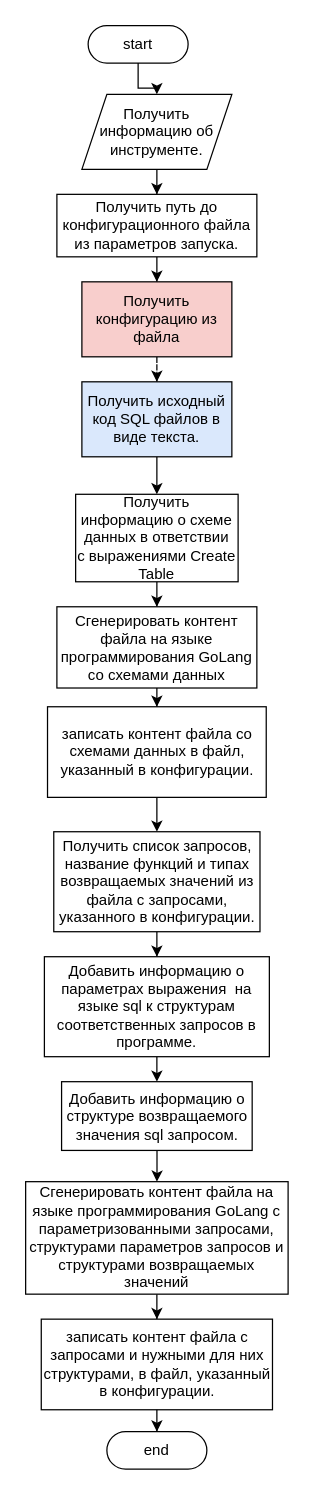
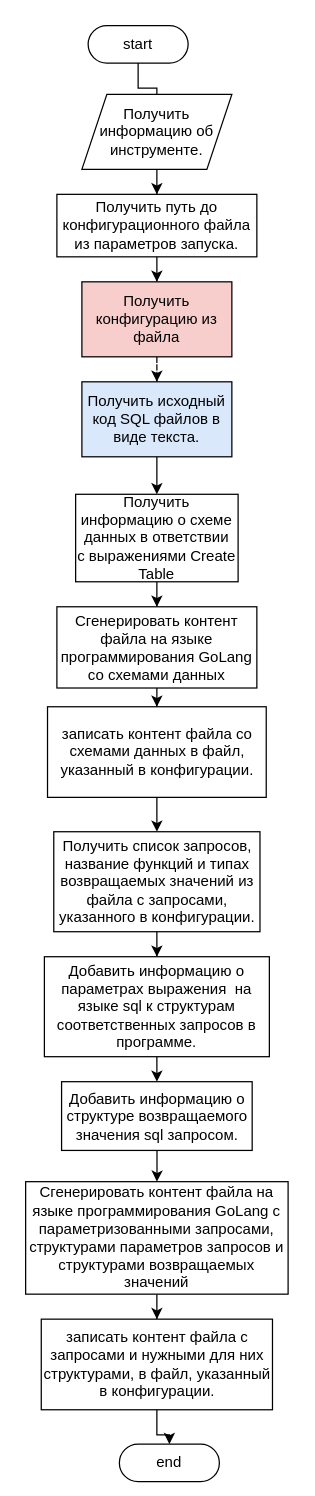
(154, 88) -> (156, 88)
(157, 1451) -> (169, 1463)
